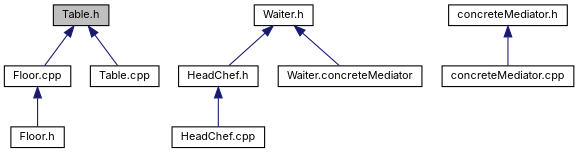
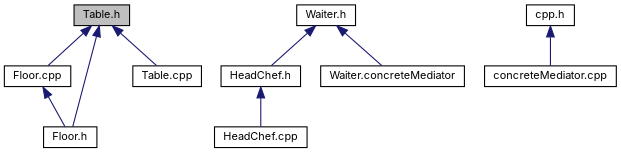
(508, 15) -> (550, 15)
none -> (85, 82)
